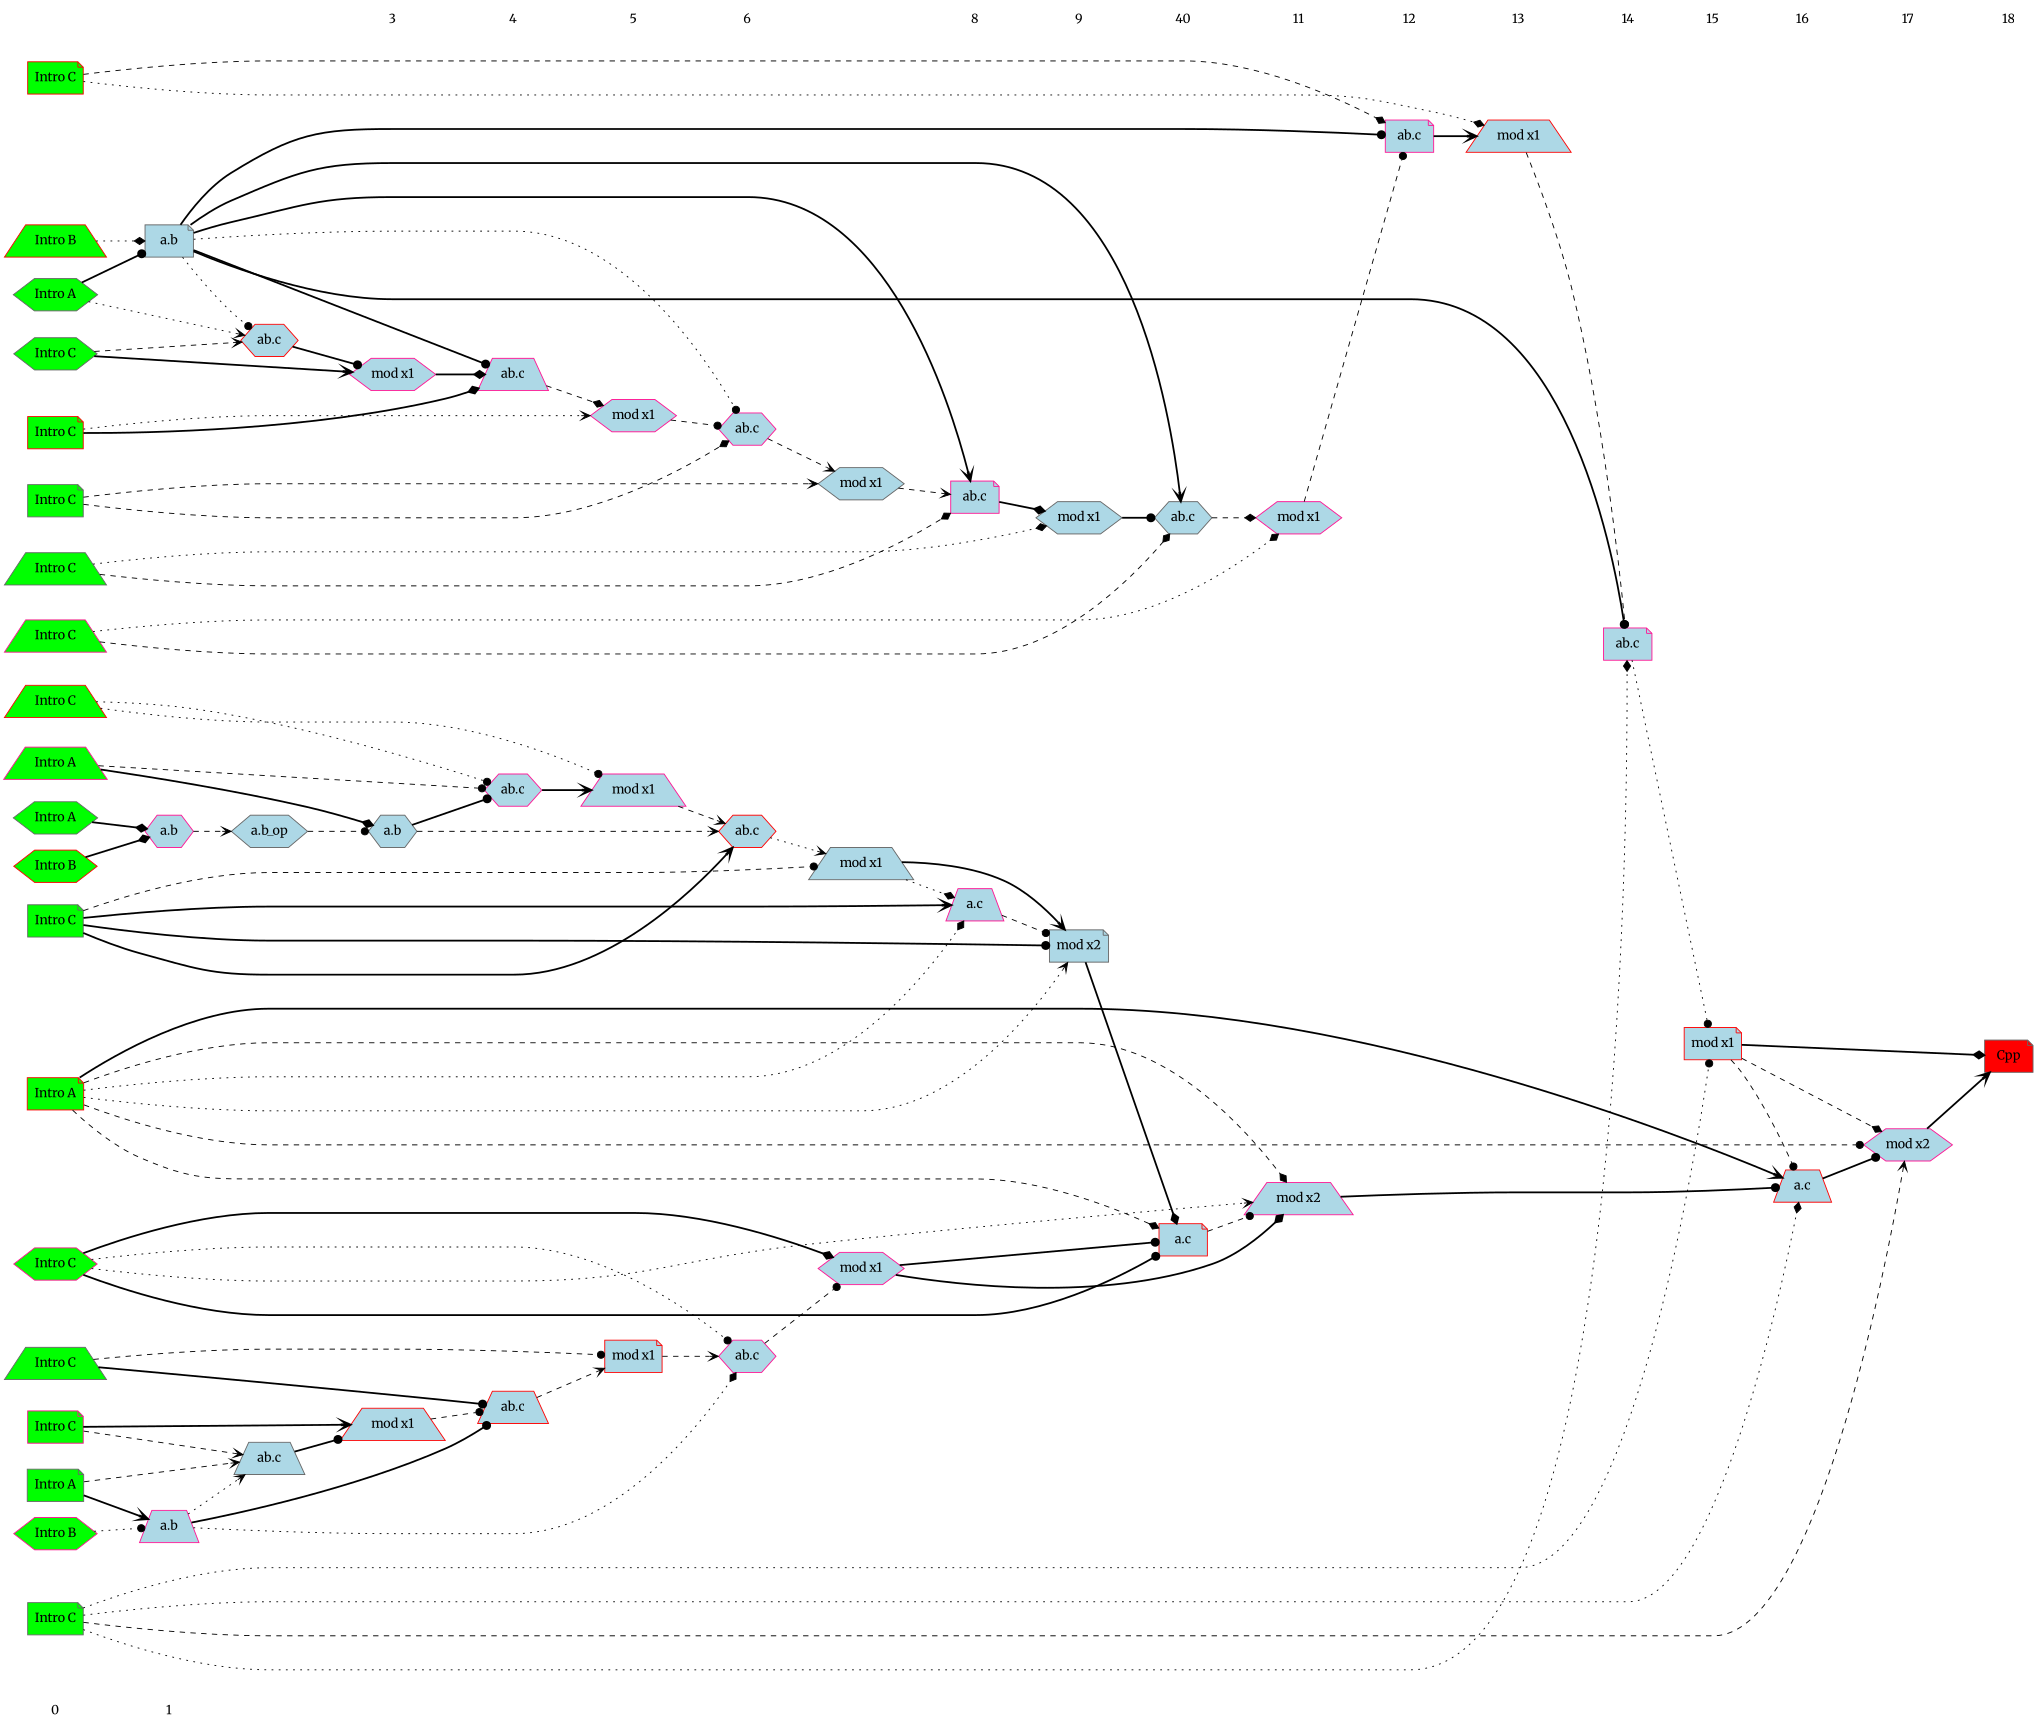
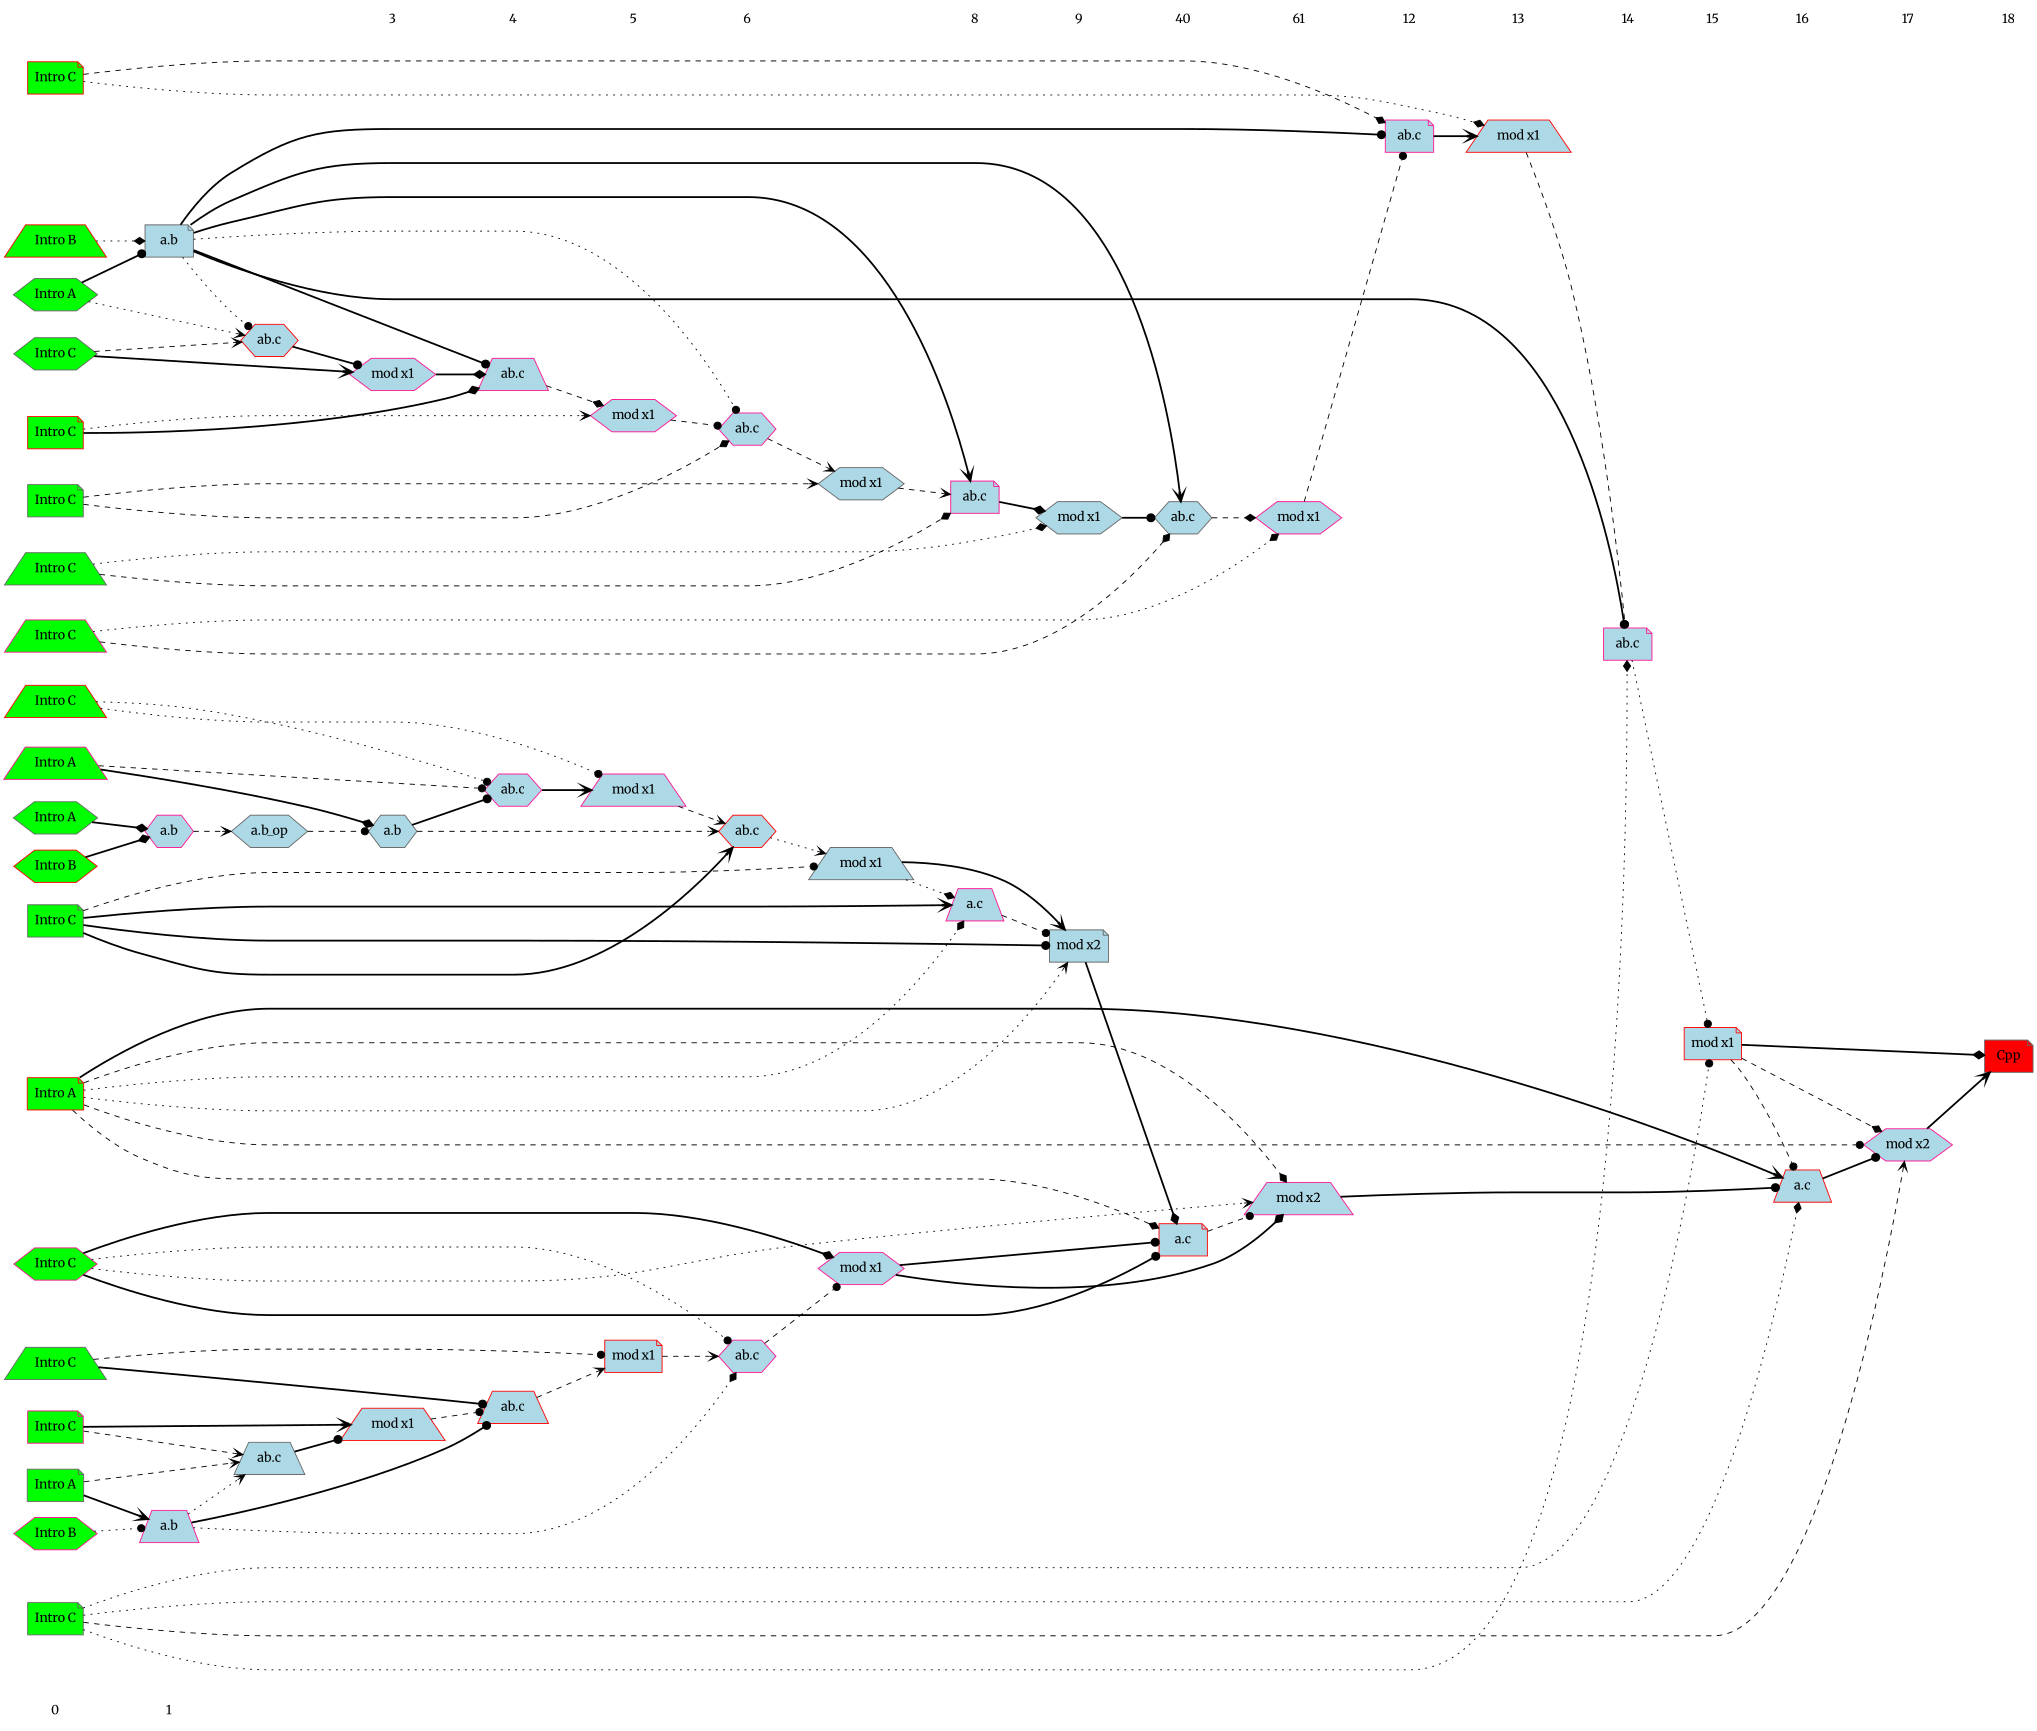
(1299, 20) -> (1299, 20)
